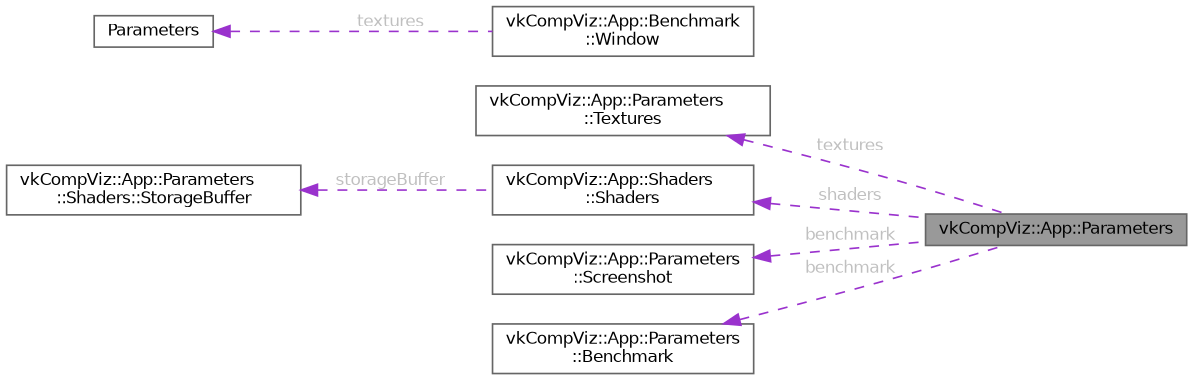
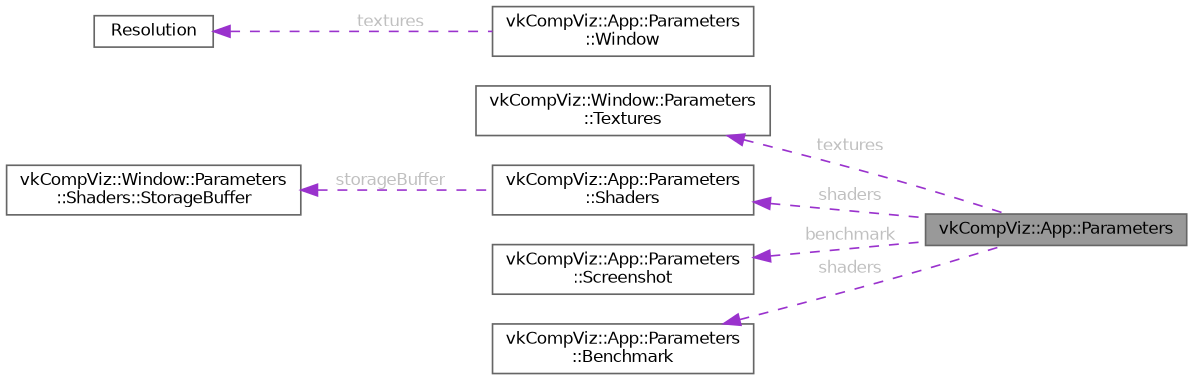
(154, 31) -> (154, 31)
(623, 31) -> (623, 31)
(623, 111) -> (623, 111)
(154, 190) -> (154, 190)
(623, 190) -> (623, 190)
(848, 269) -> (848, 269)
